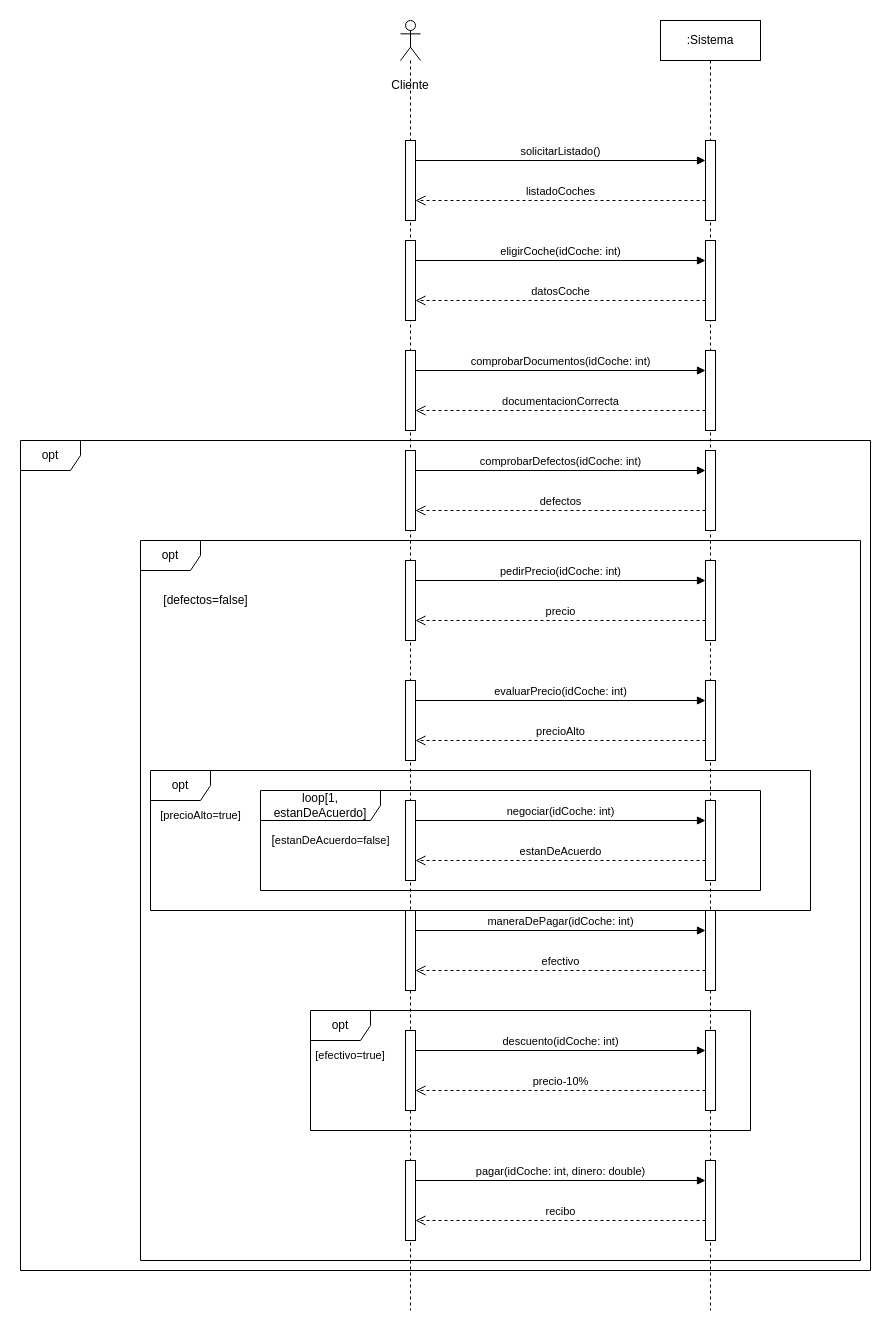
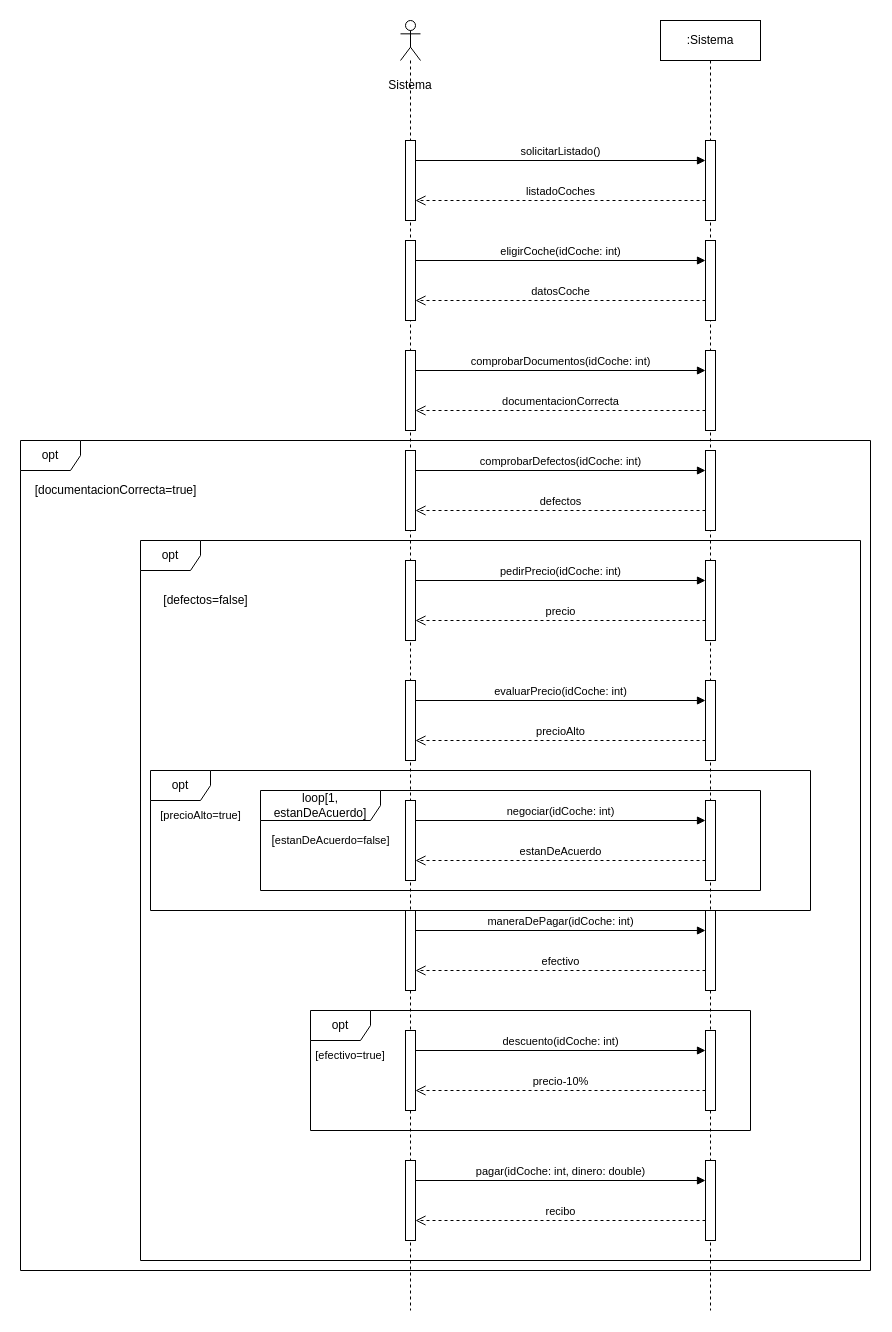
(411, 86) -> (411, 86)
none -> (116, 491)
